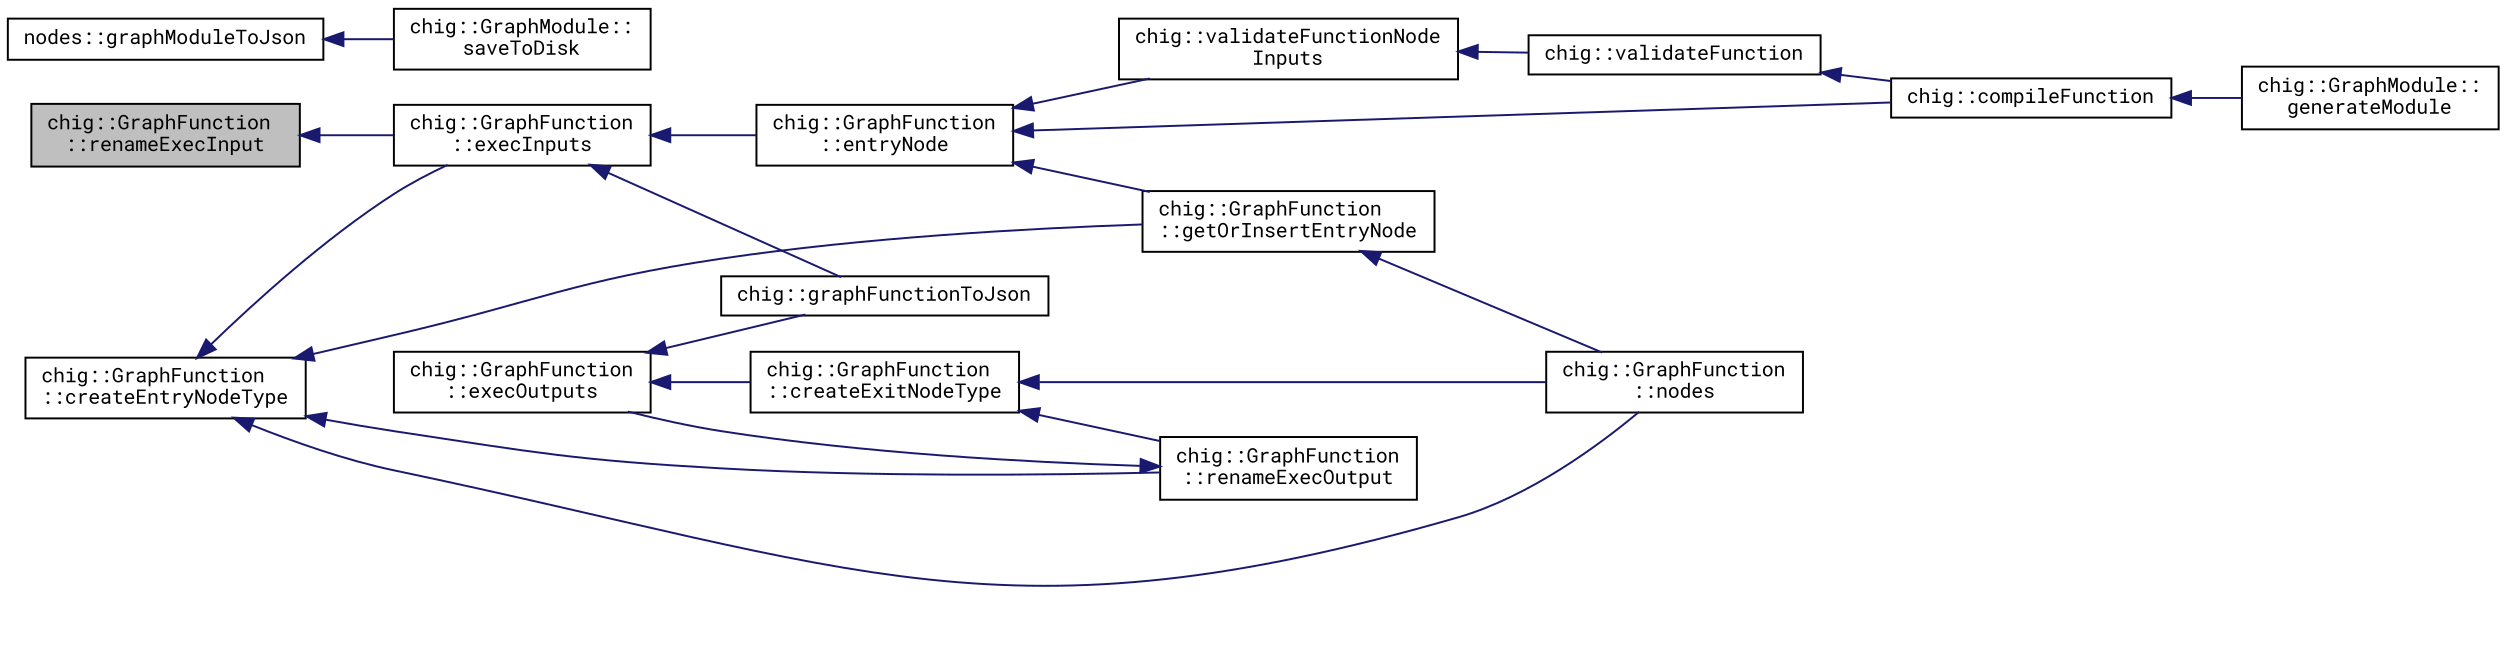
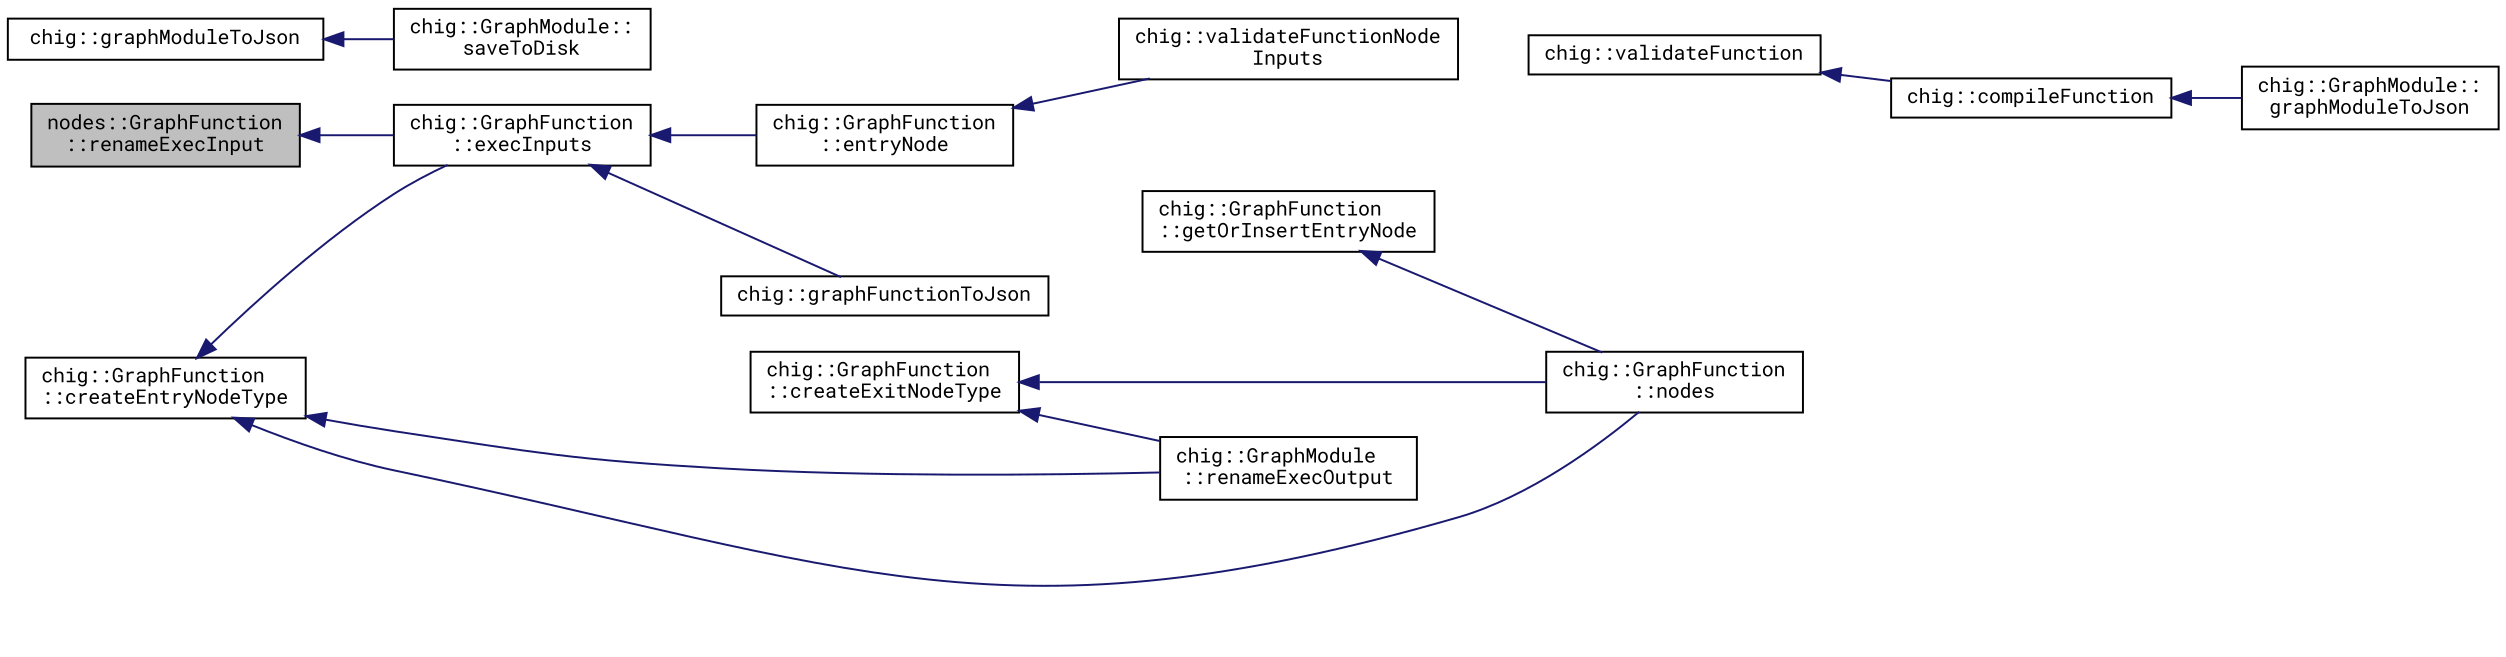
(166, 39) -> (166, 39)
(1503, 52) -> none
(2370, 98) -> (2370, 98)
(1462, 116) -> none
(166, 135) -> (166, 135)
(1091, 179) -> none
(723, 258) -> none
(522, 382) -> none
(1289, 468) -> (1289, 468)
